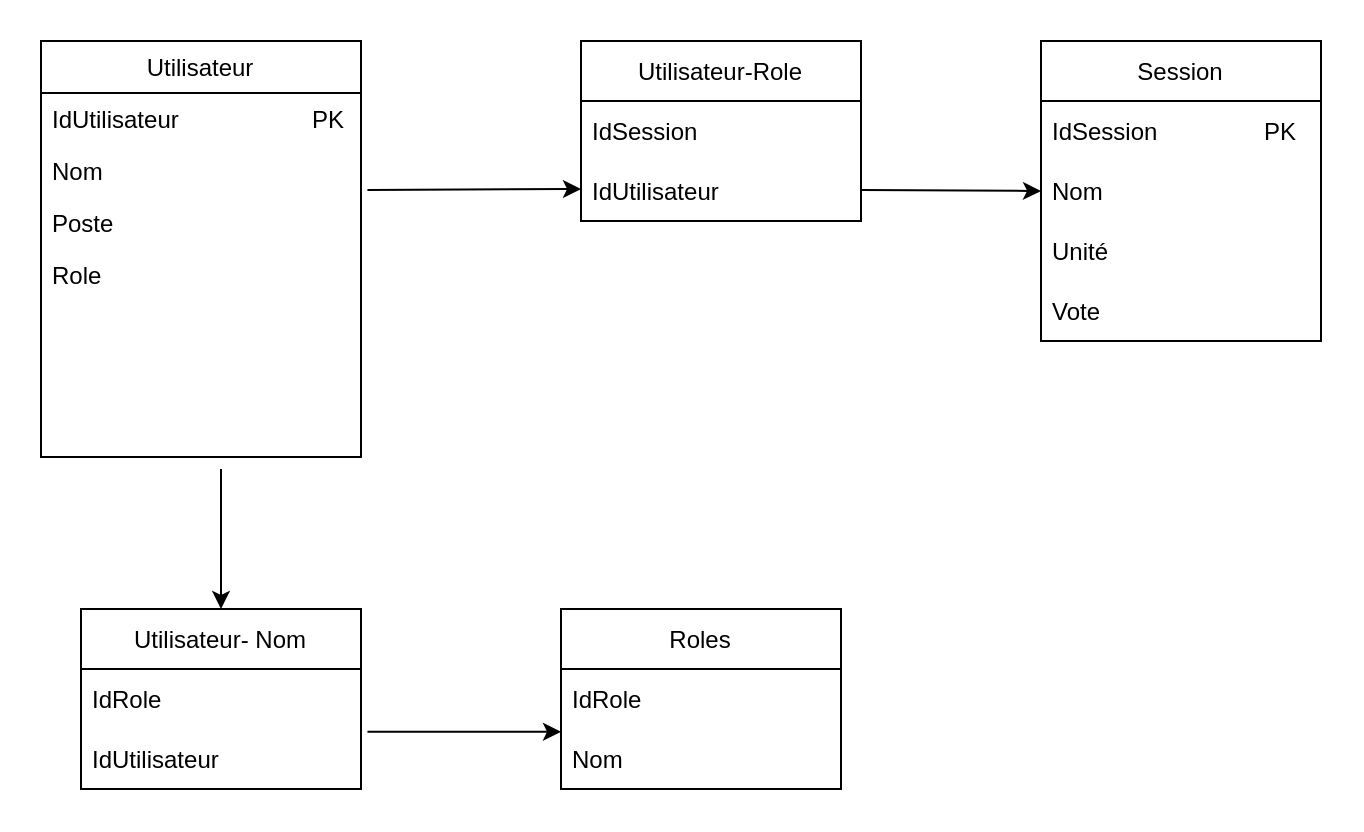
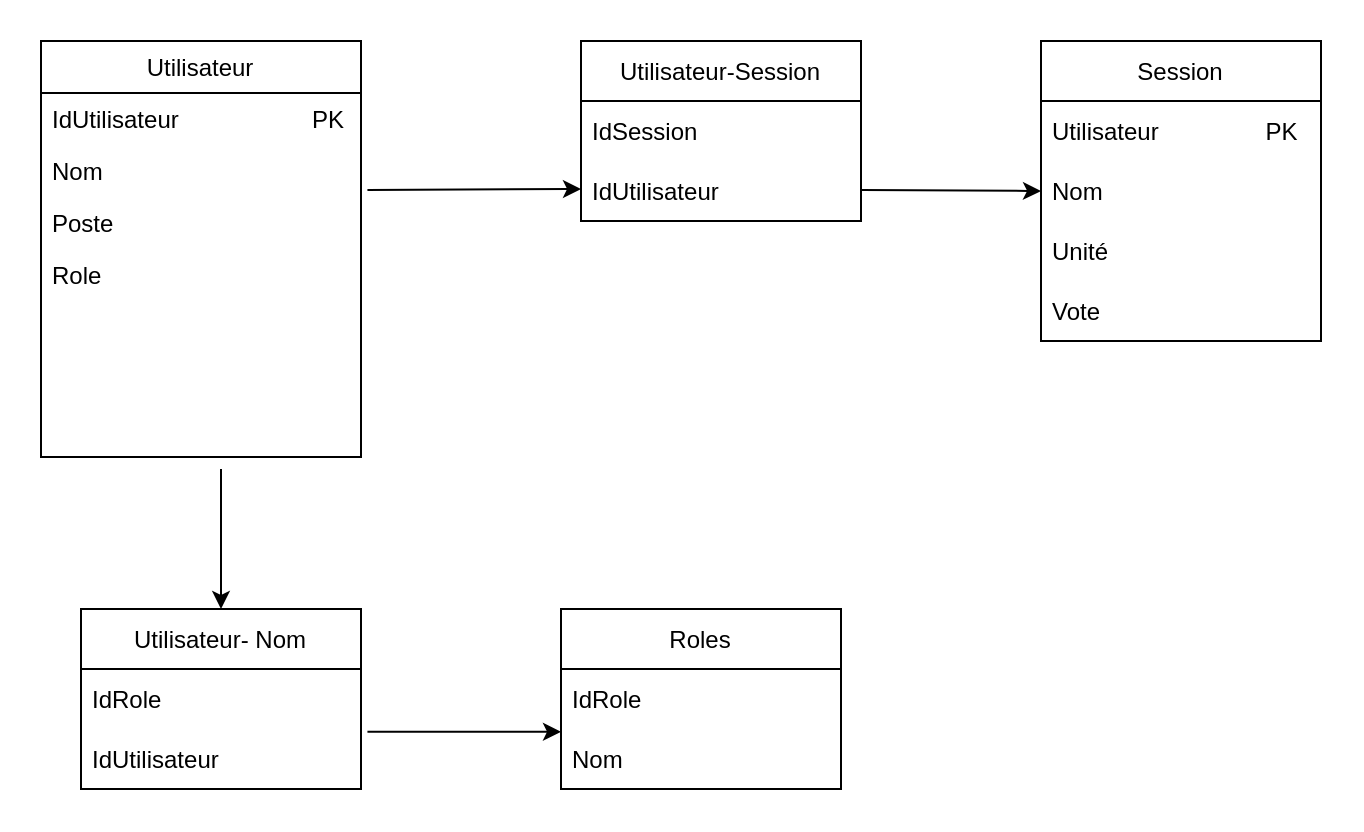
(720, 72) -> (720, 72)
(1205, 132) -> (1213, 132)
